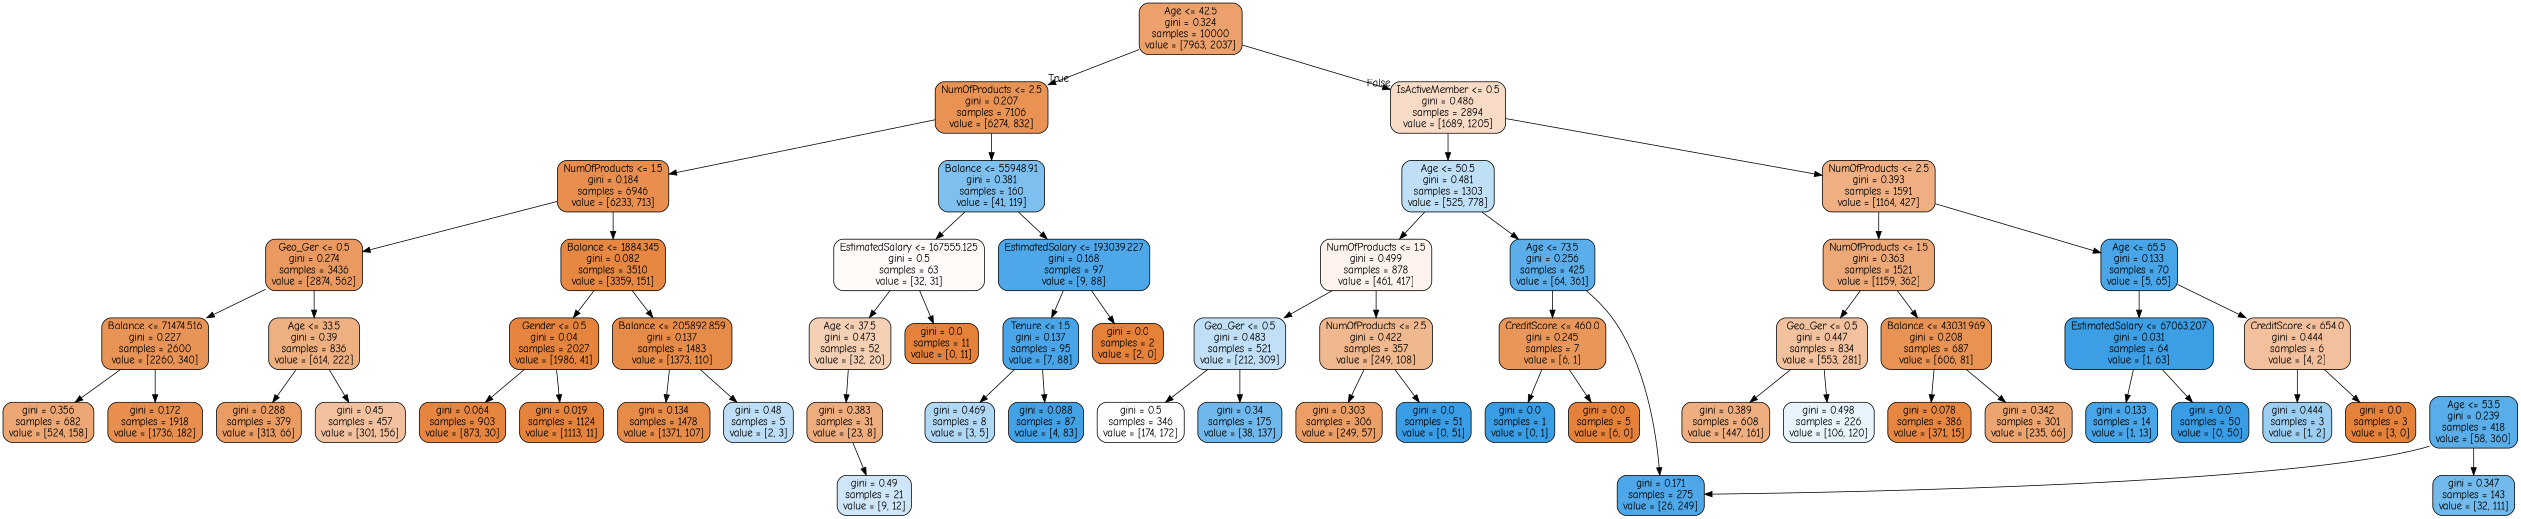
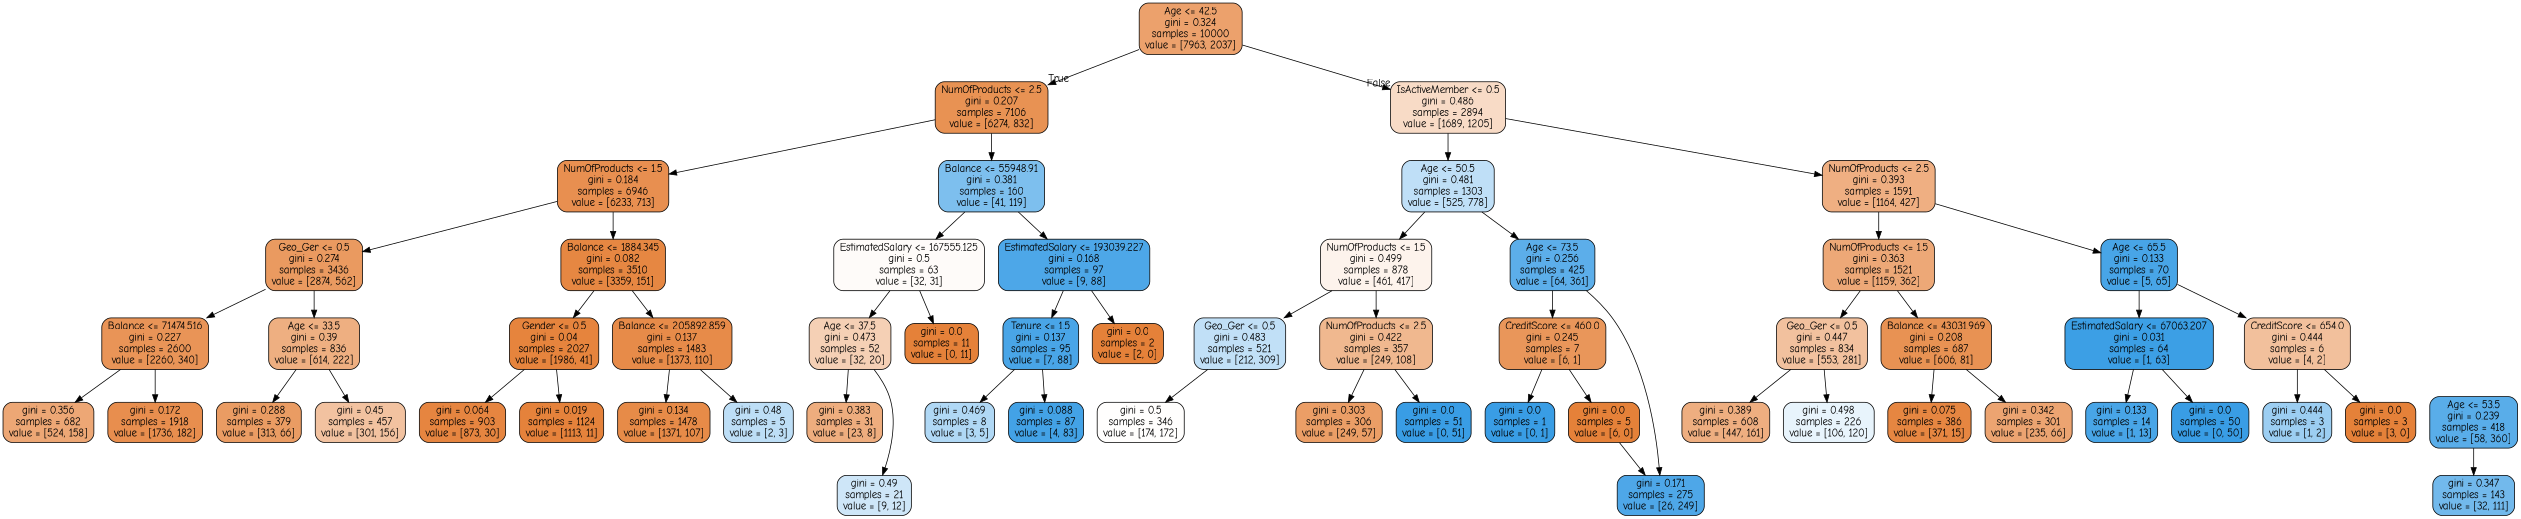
(1240, 422) -> none
(1929, 422) -> (1929, 422)
(858, 455) -> (893, 417)
(2072, 484) -> (1630, 456)
